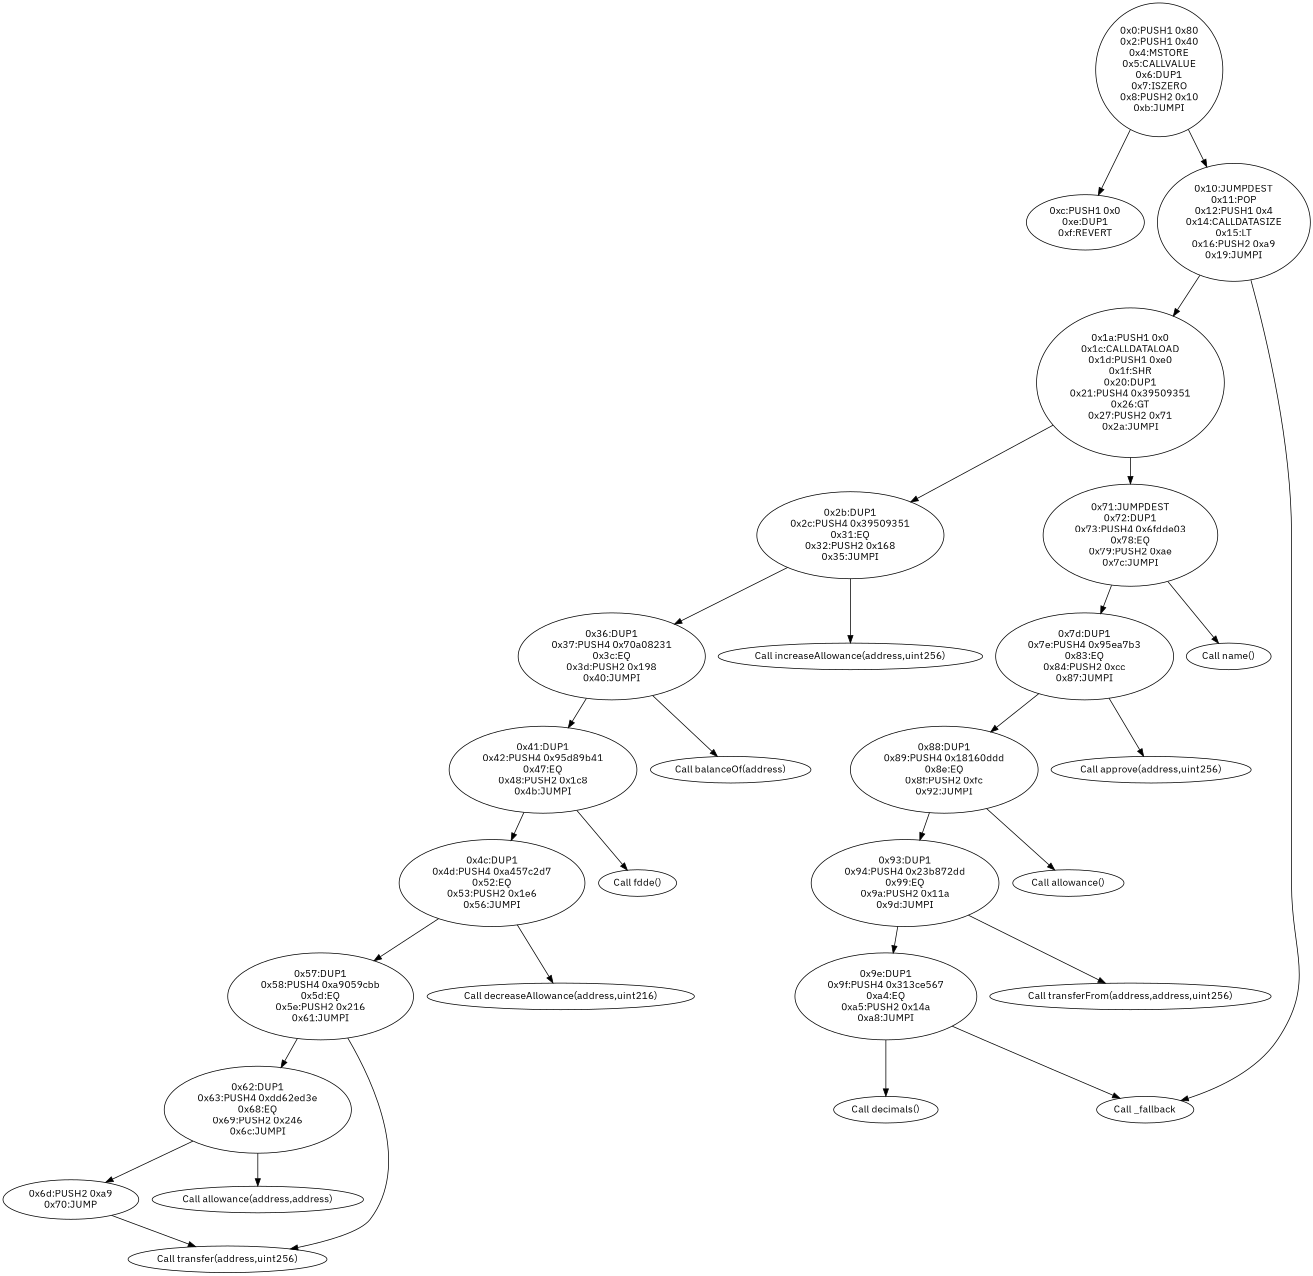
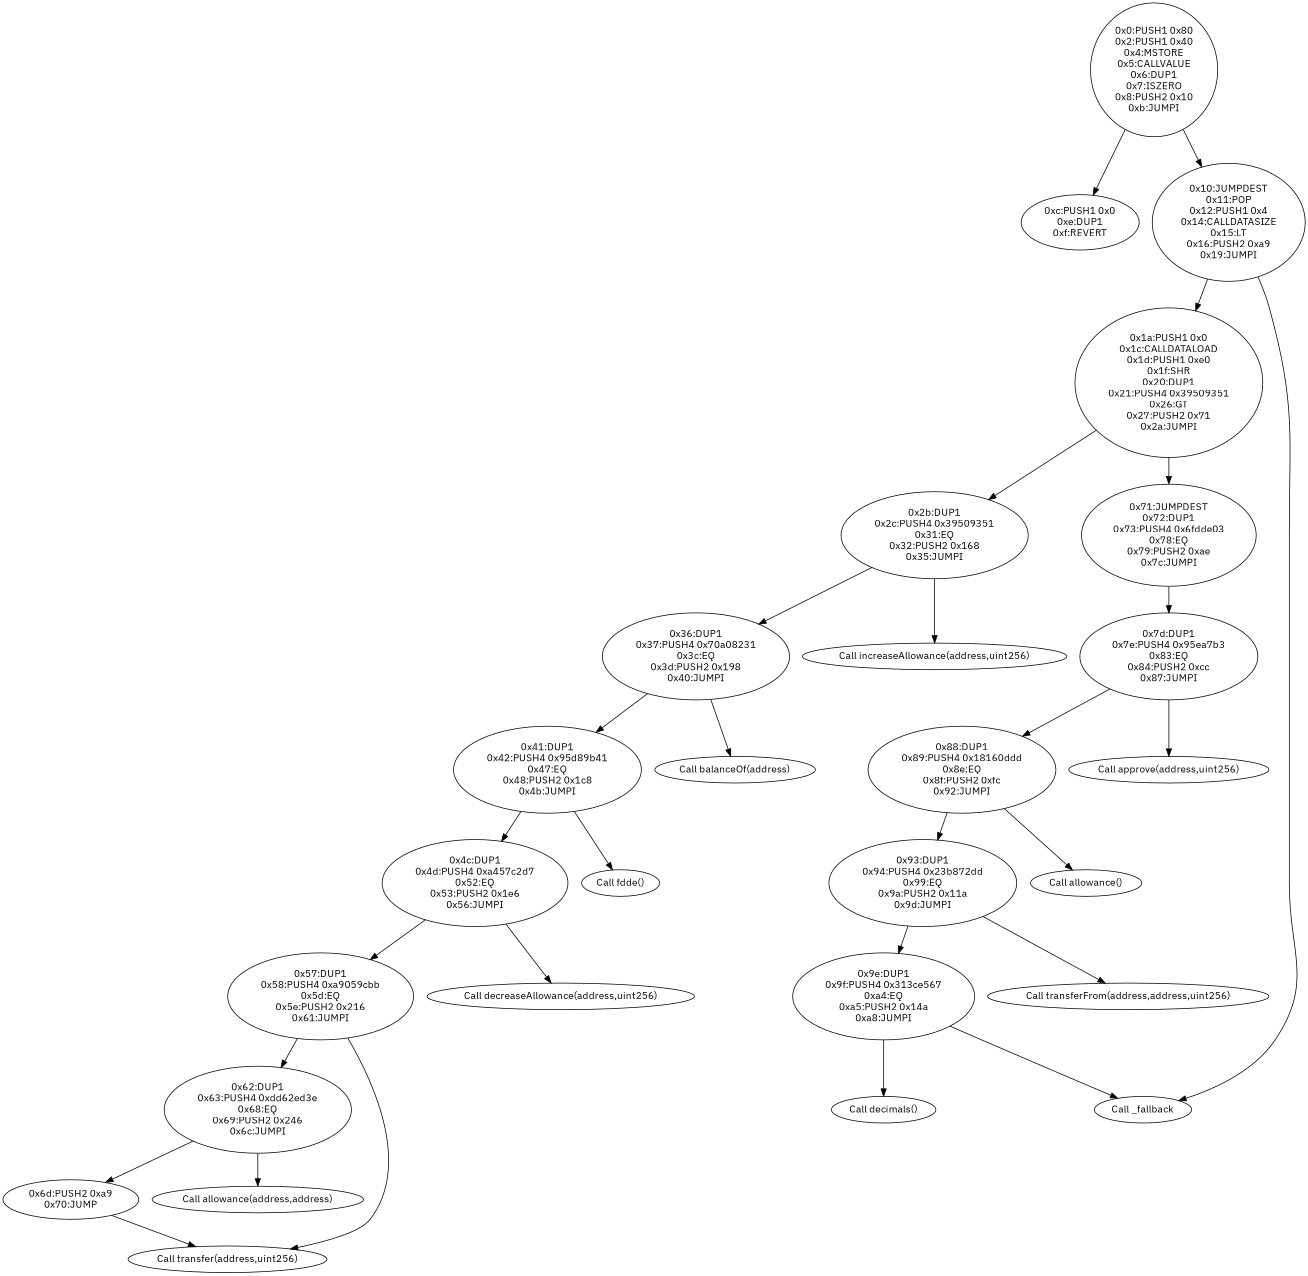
(1229, 656) -> none
(561, 996) -> (561, 996)
